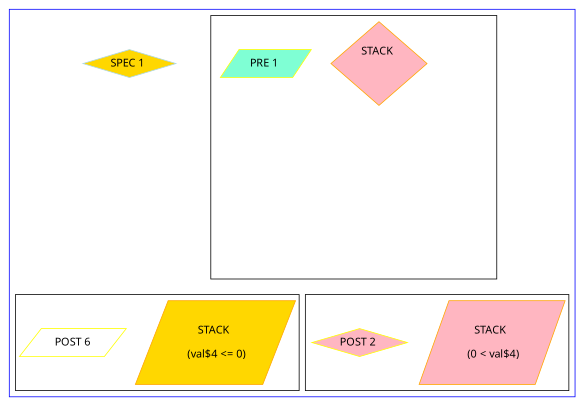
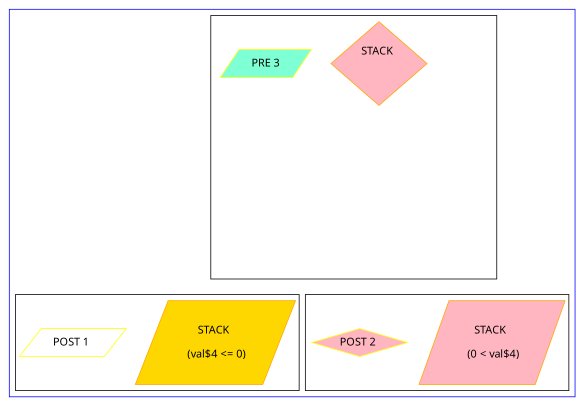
(129, 64) -> none
(266, 64) -> (266, 64)
(73, 343) -> (73, 343)
